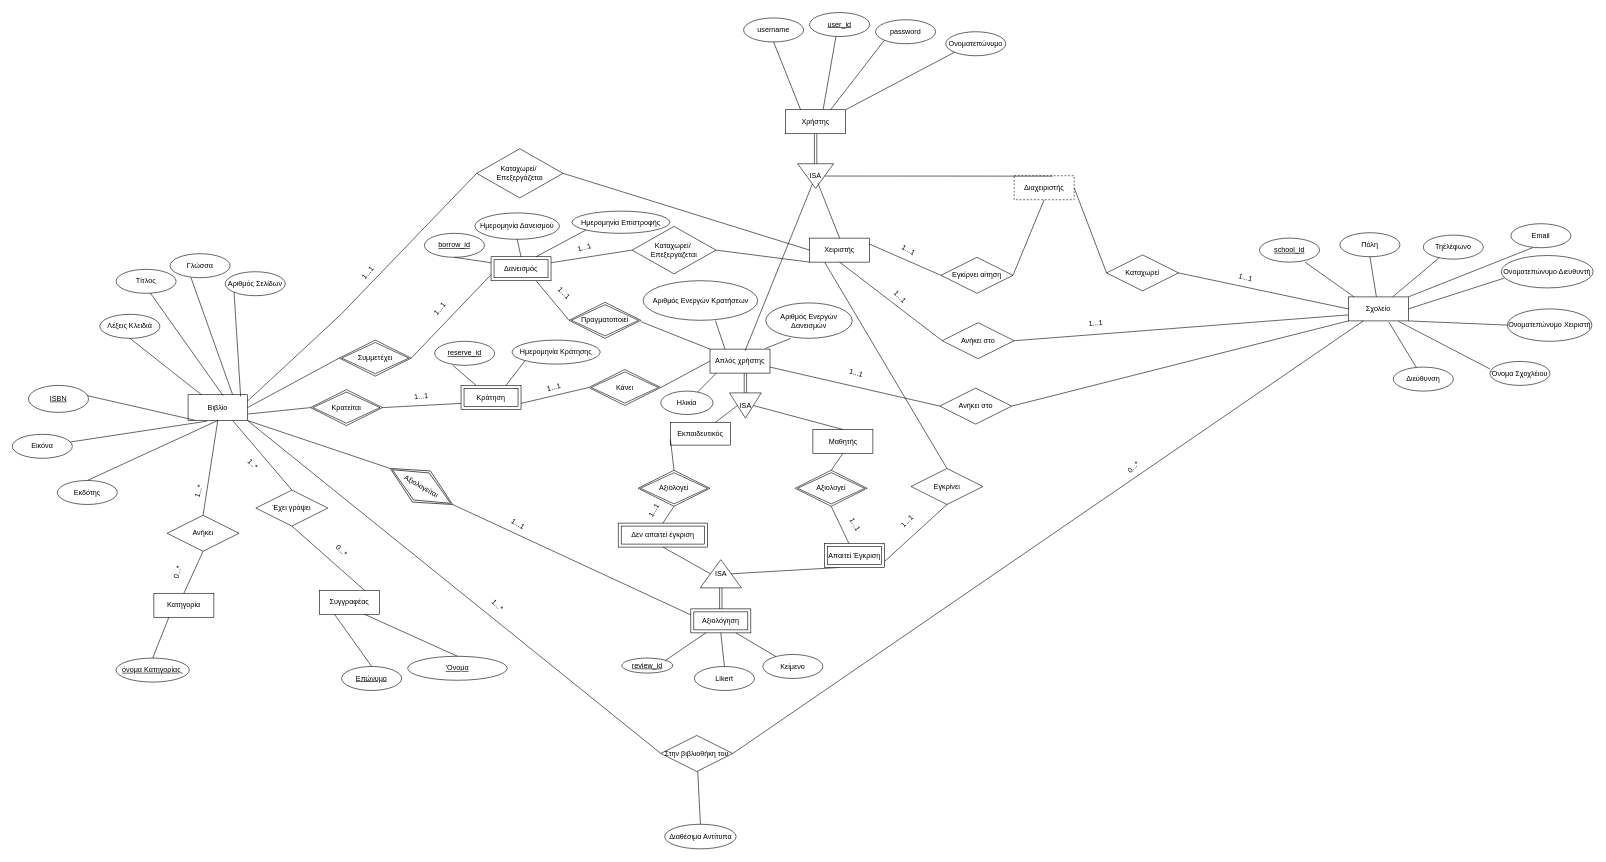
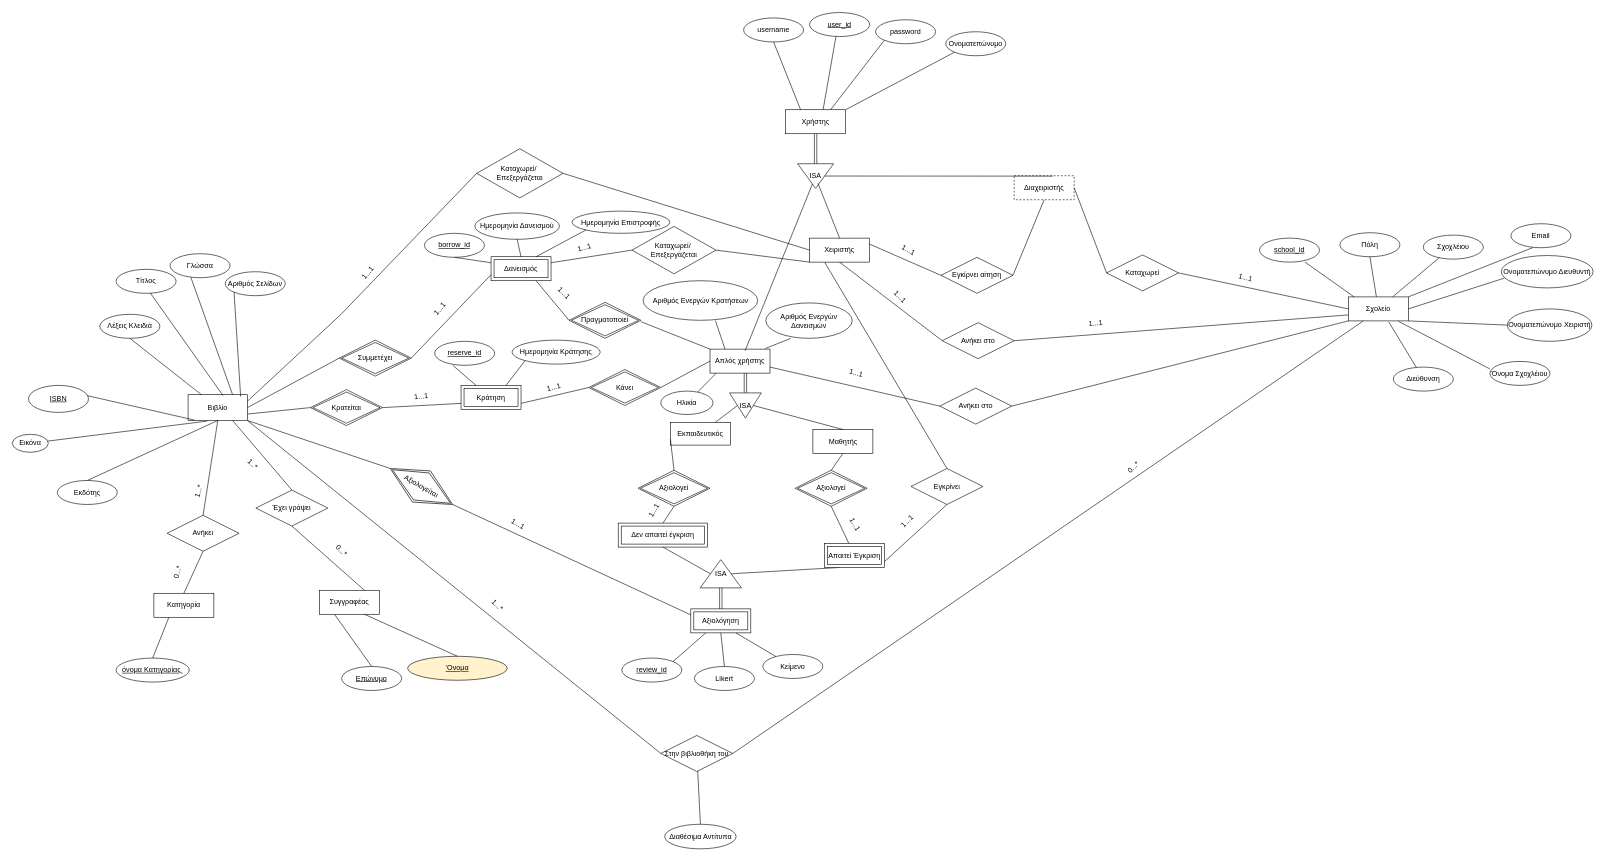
(1454, 247) -> (1454, 247)
(42, 446) -> (30, 443)
(647, 665) -> (652, 670)
(458, 668) -> (458, 668)
